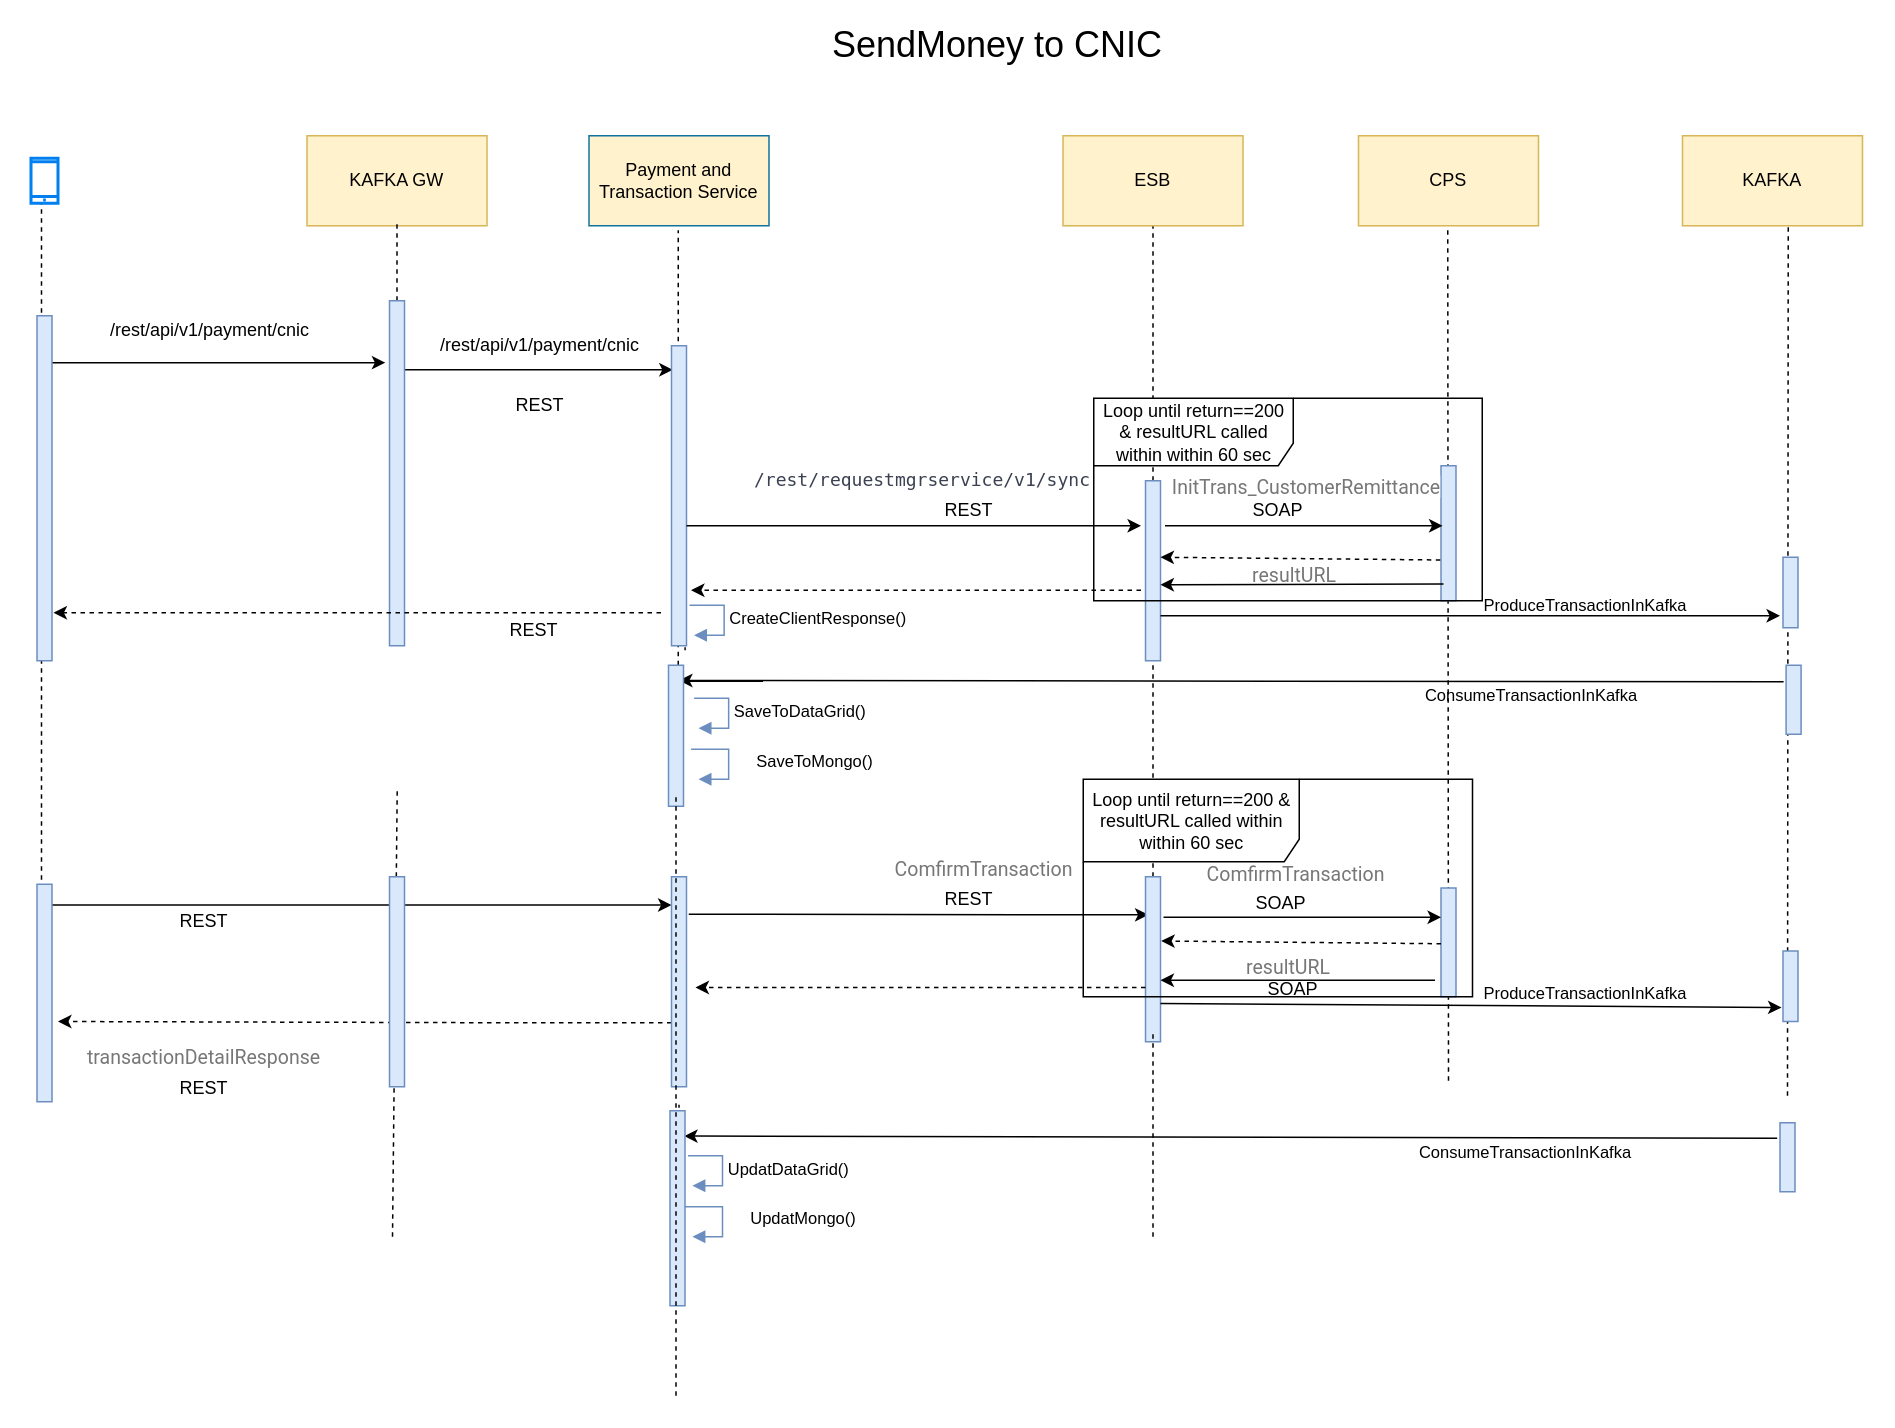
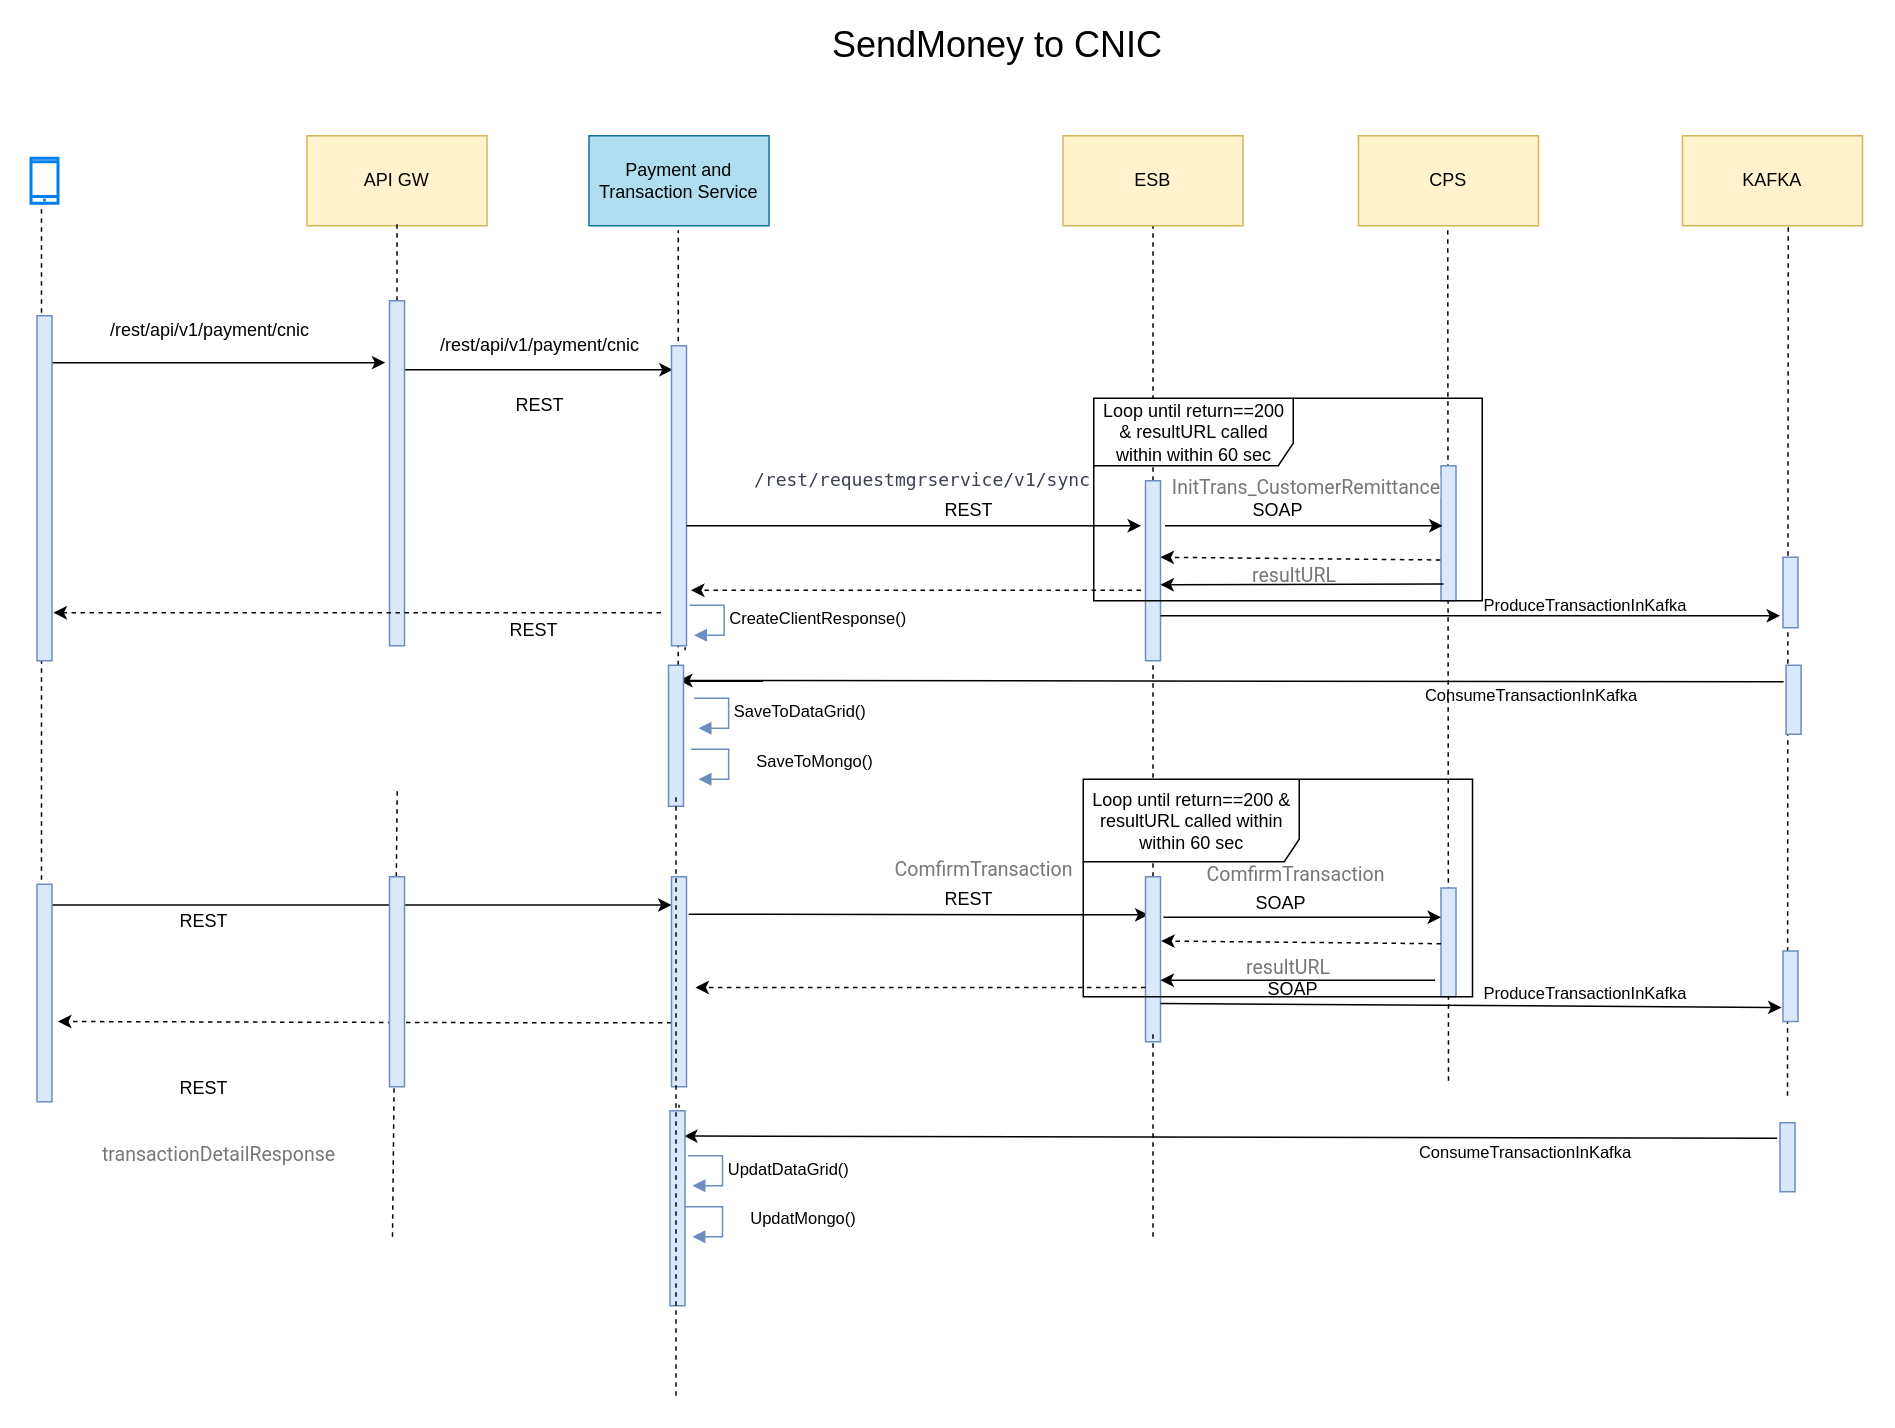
(397, 181) -> (397, 181)
(679, 181) -> (679, 181)
(203, 1057) -> (218, 1154)
